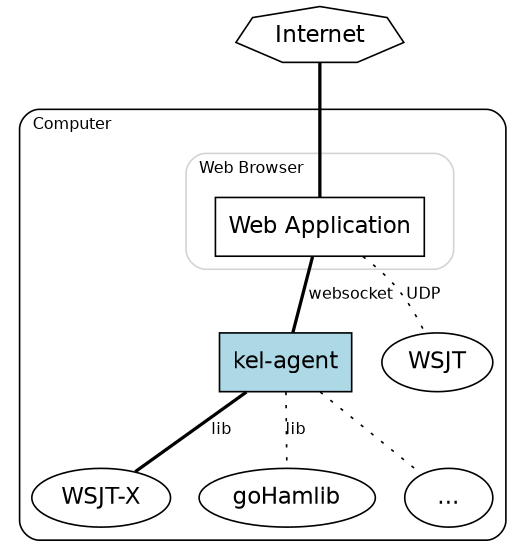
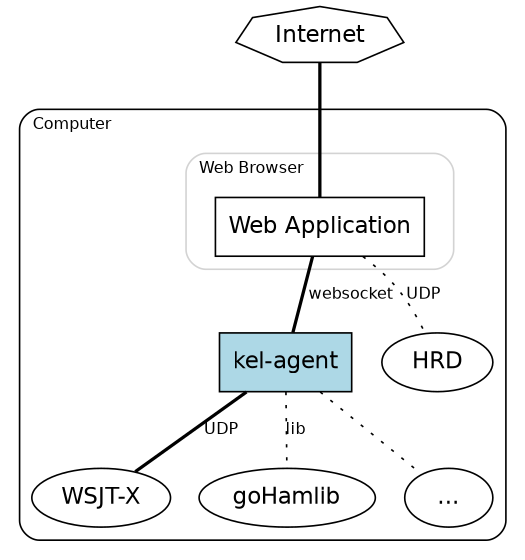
(437, 362) -> (437, 362)
(222, 430) -> (222, 430)
